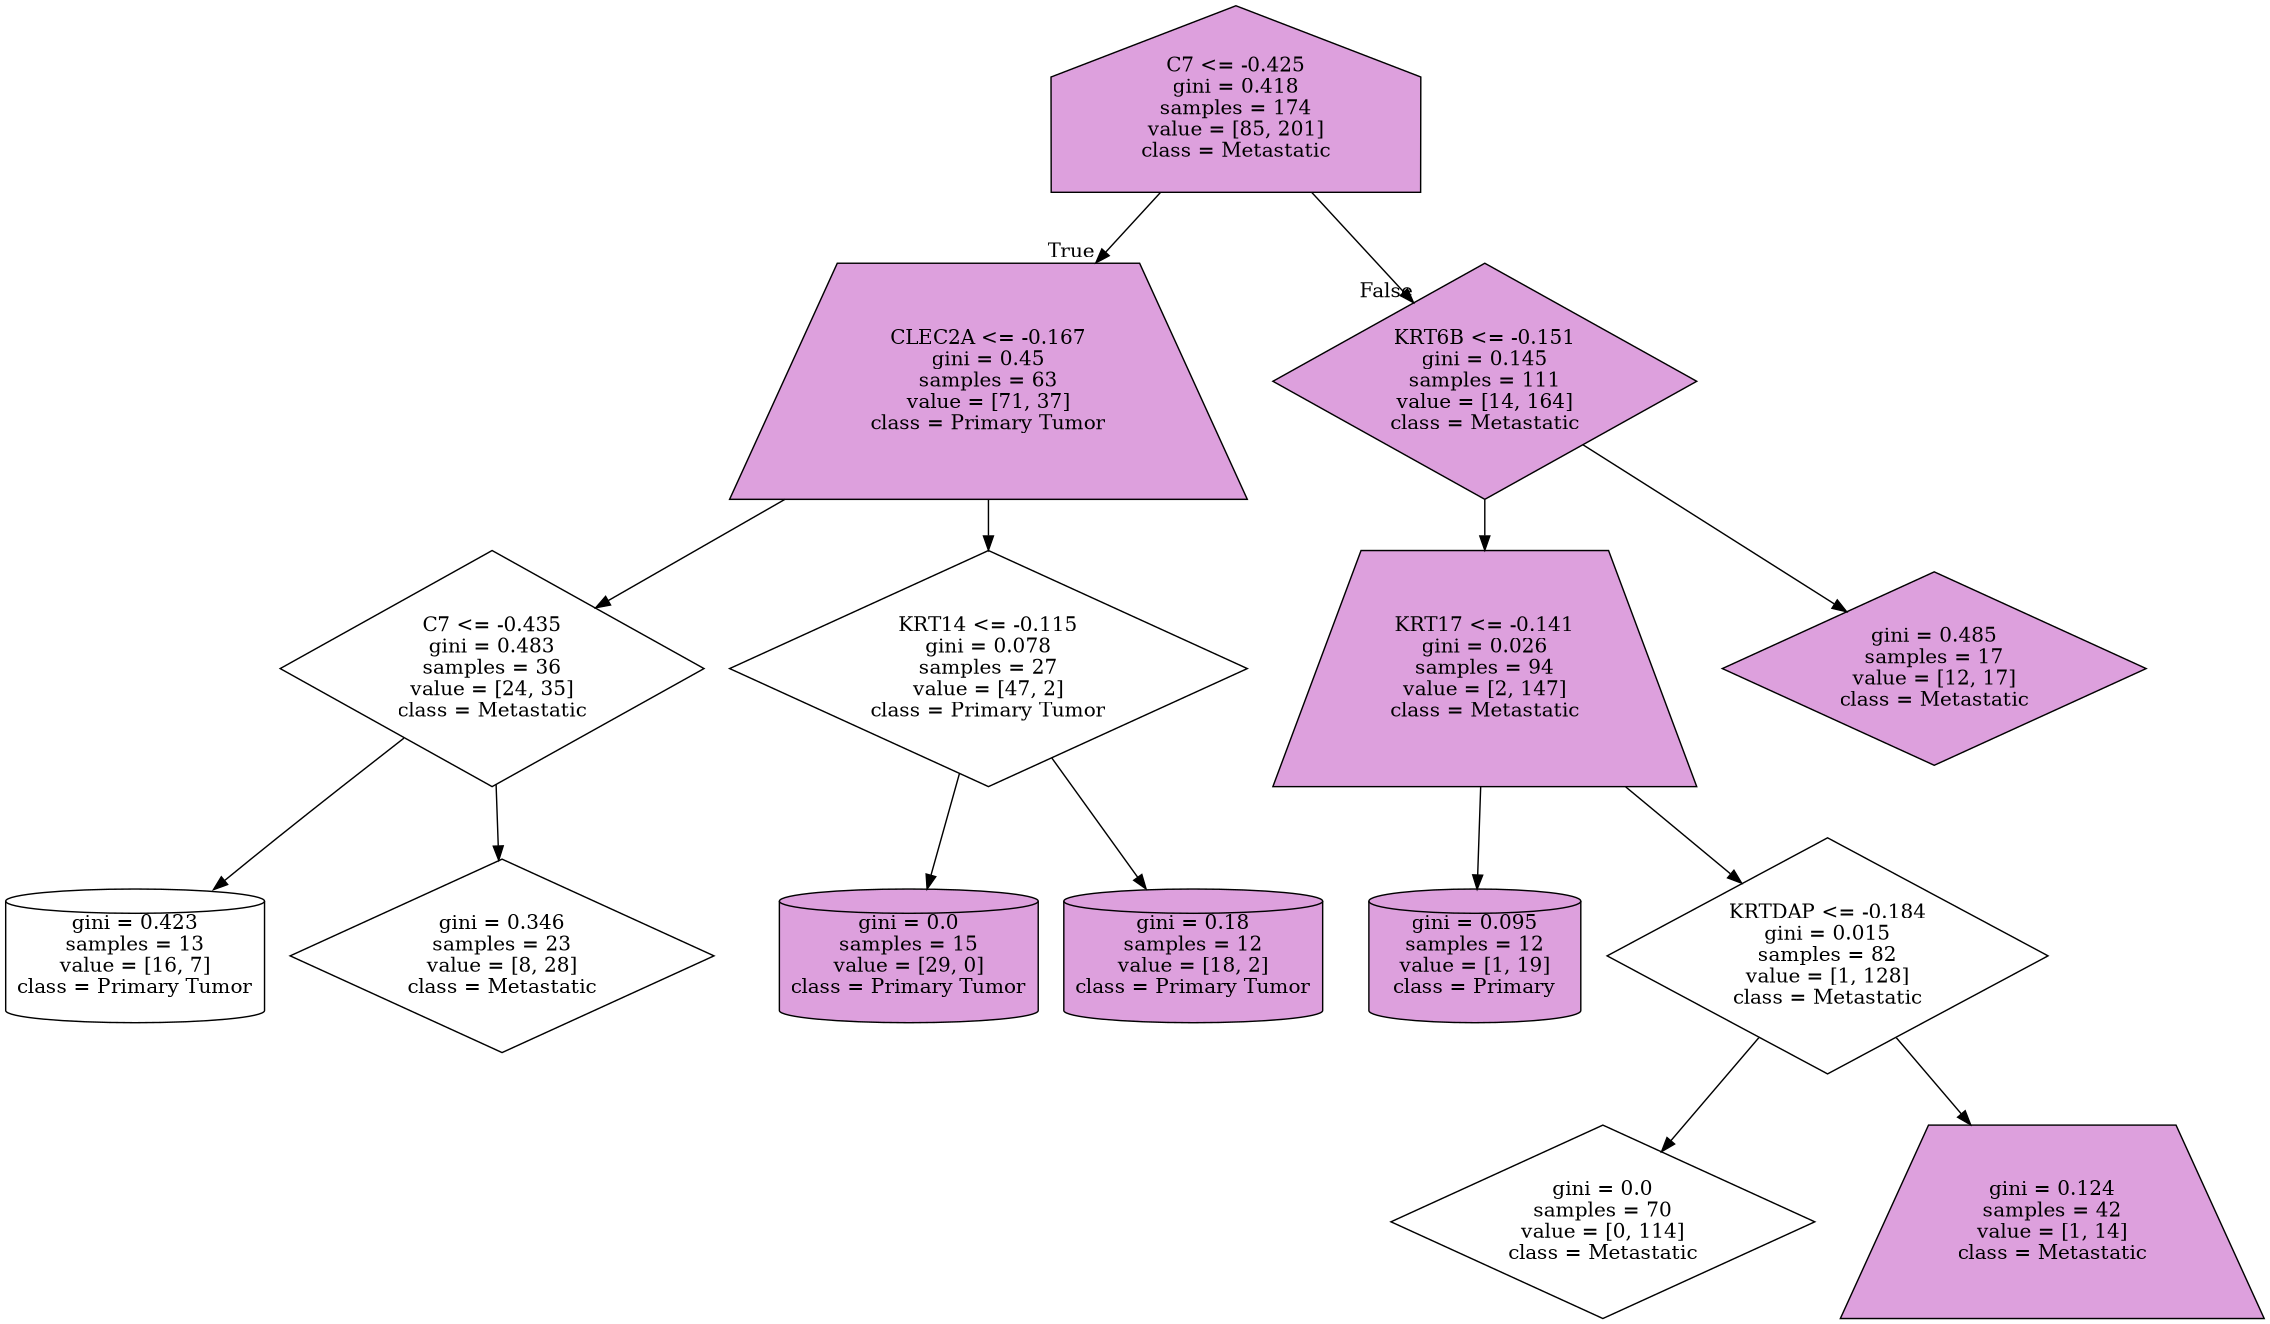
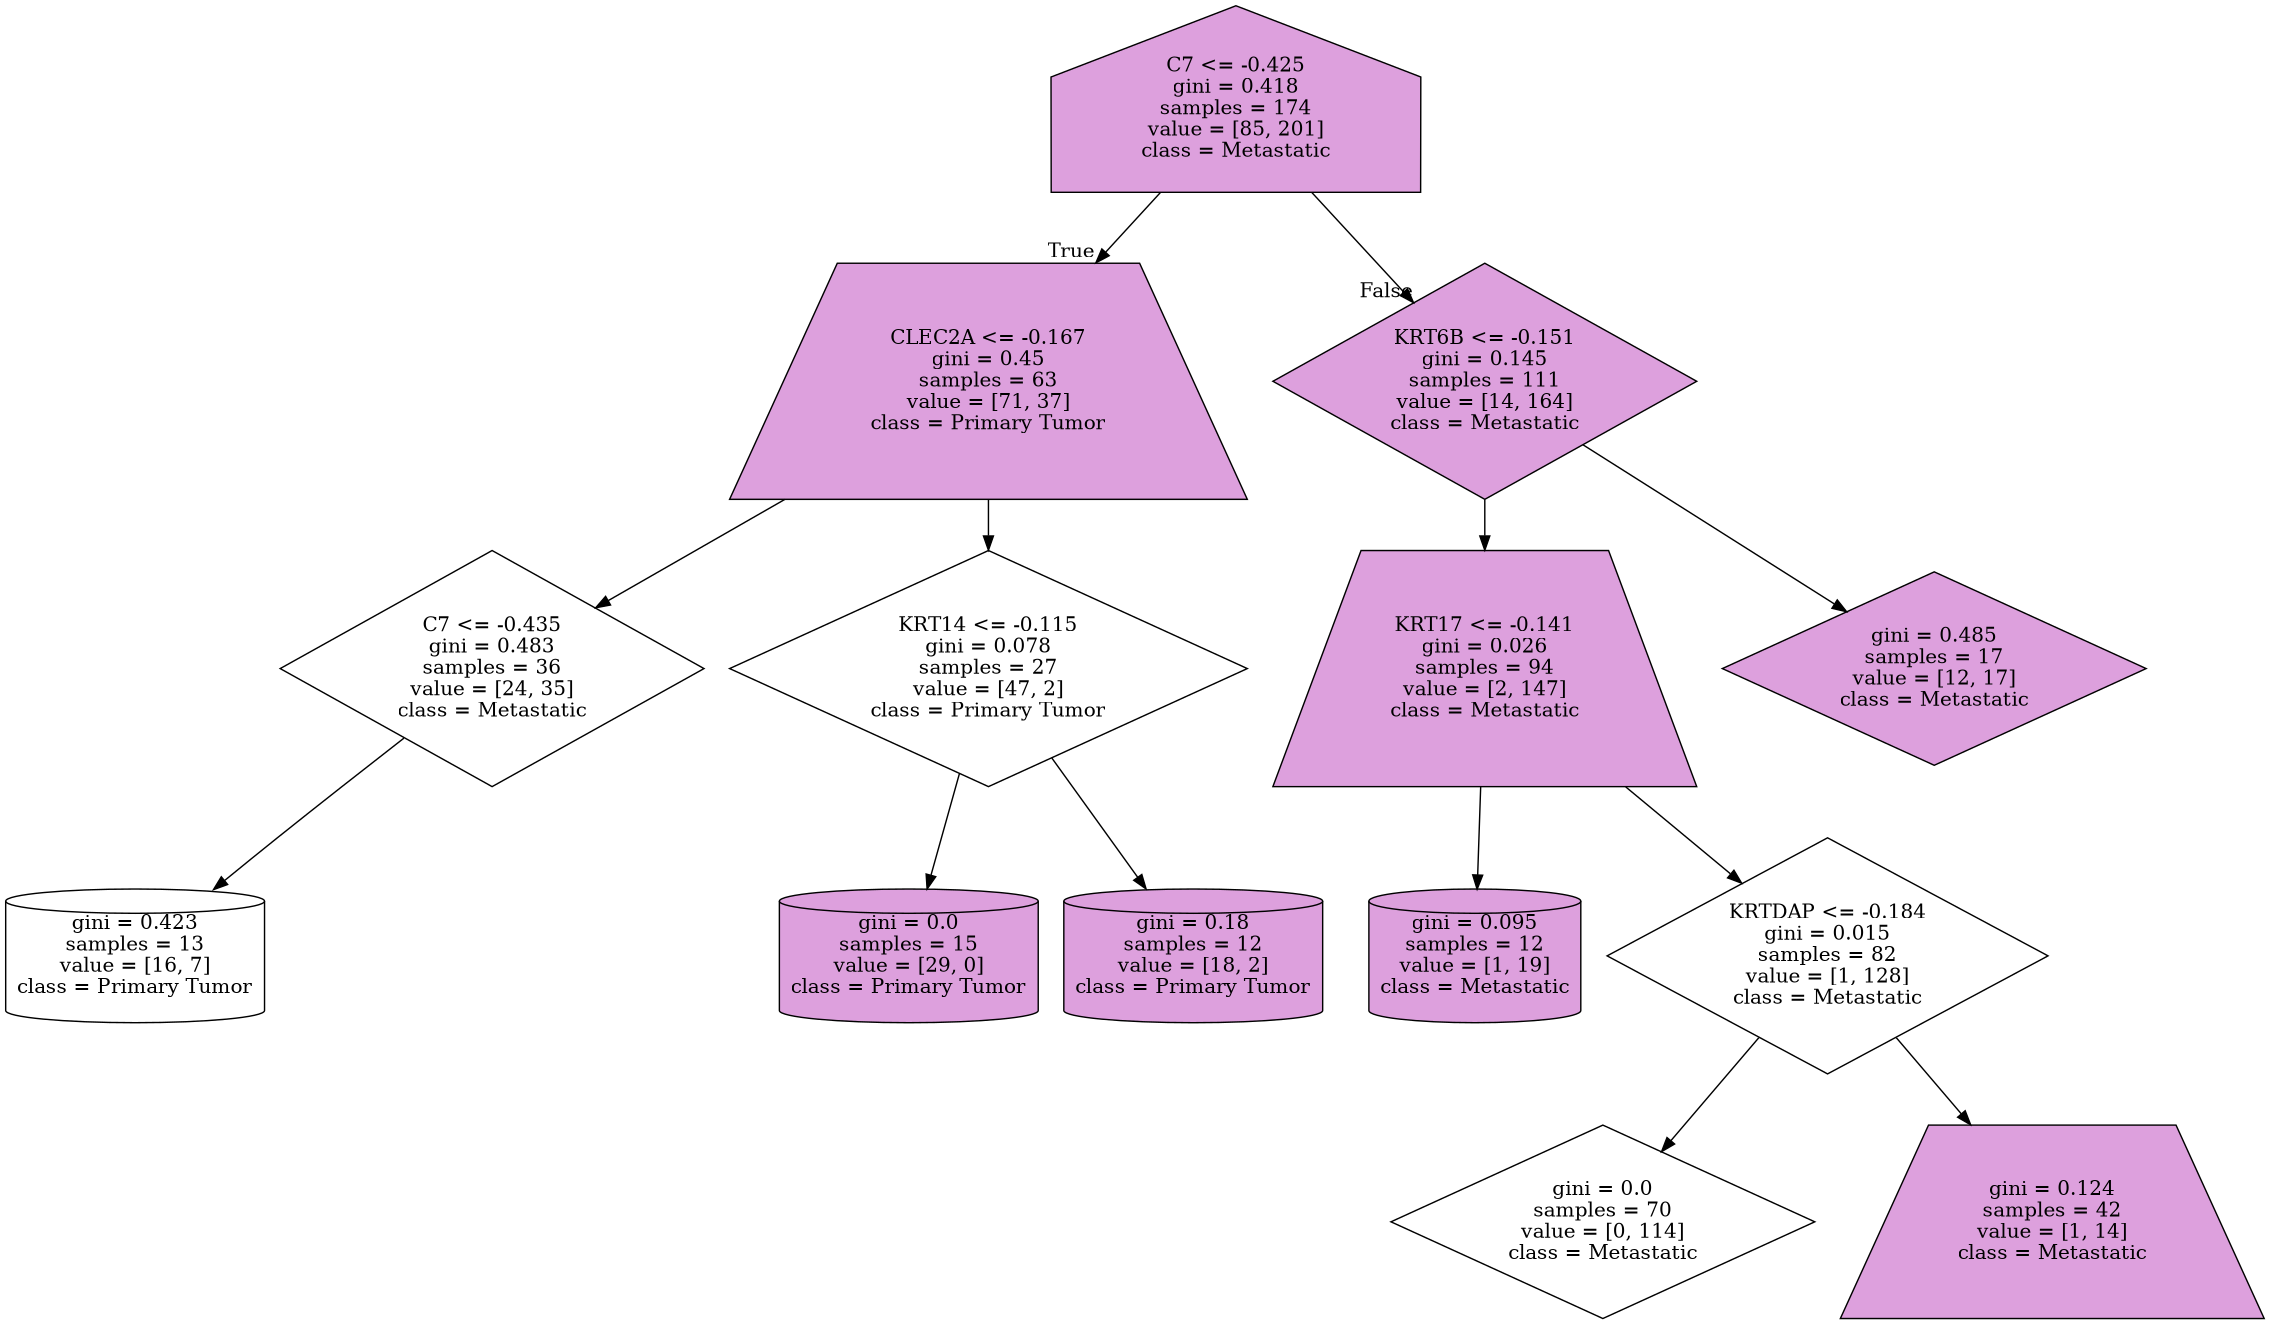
(502, 956) -> none
(1475, 956) -> (1475, 956)
